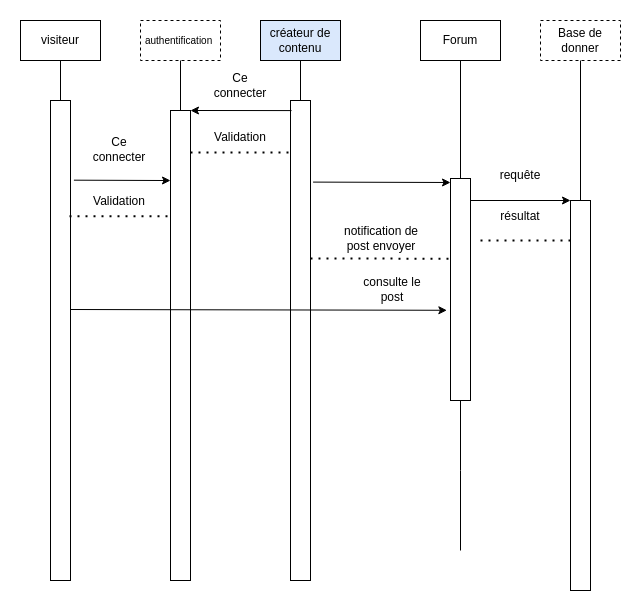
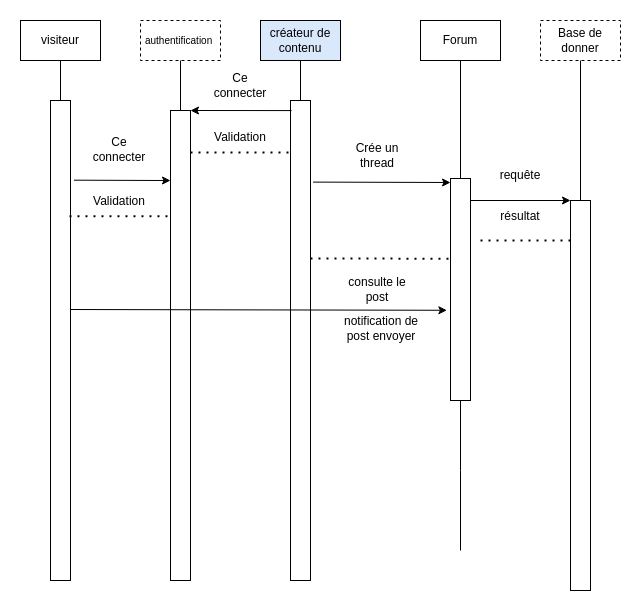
none -> (378, 156)
(382, 239) -> (382, 329)
(393, 290) -> (378, 290)
